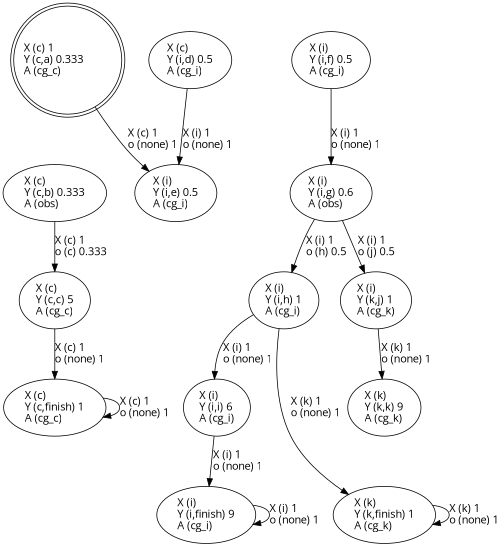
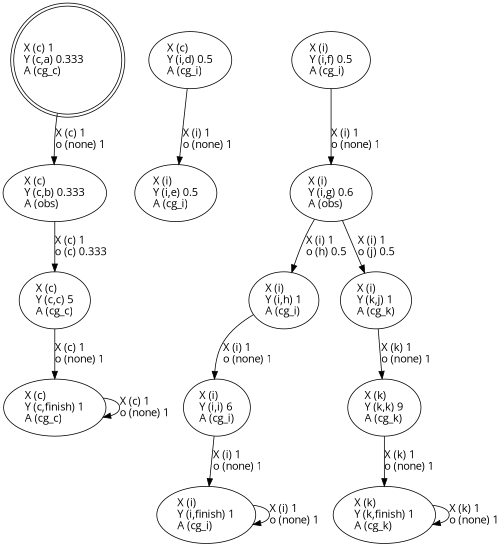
(117, 138) -> (55, 135)
(284, 420) -> (384, 457)
(206, 515) -> (206, 515)
